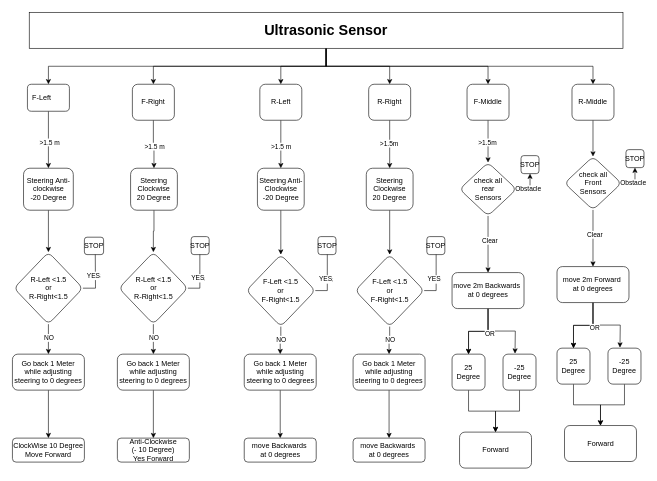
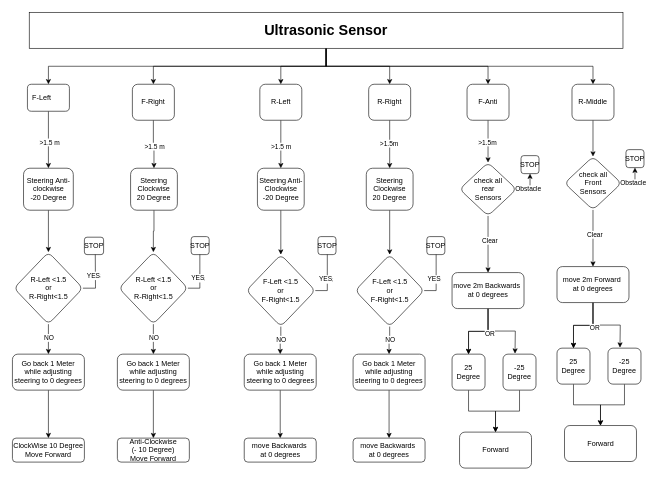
(488, 102) -> (488, 102)
(153, 450) -> (153, 450)
